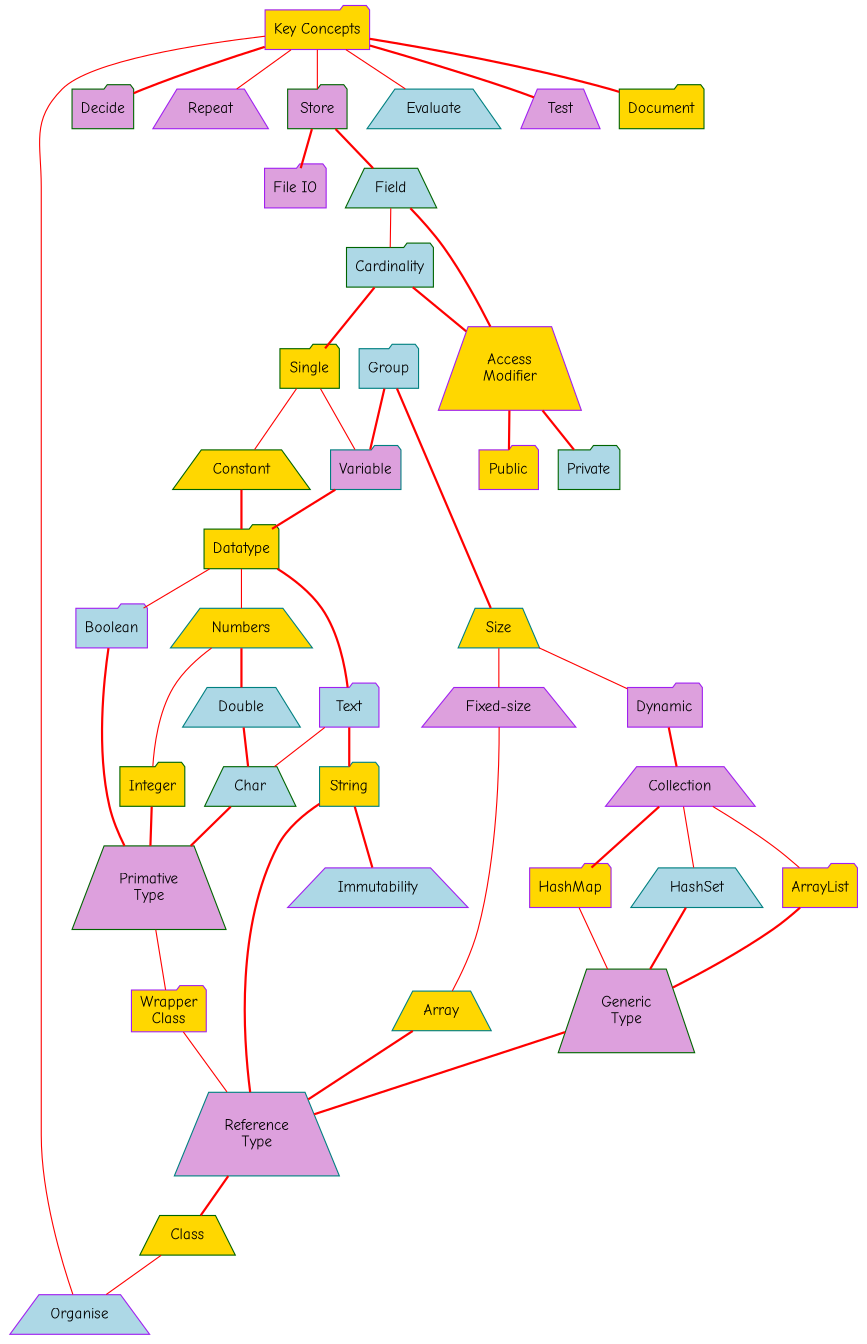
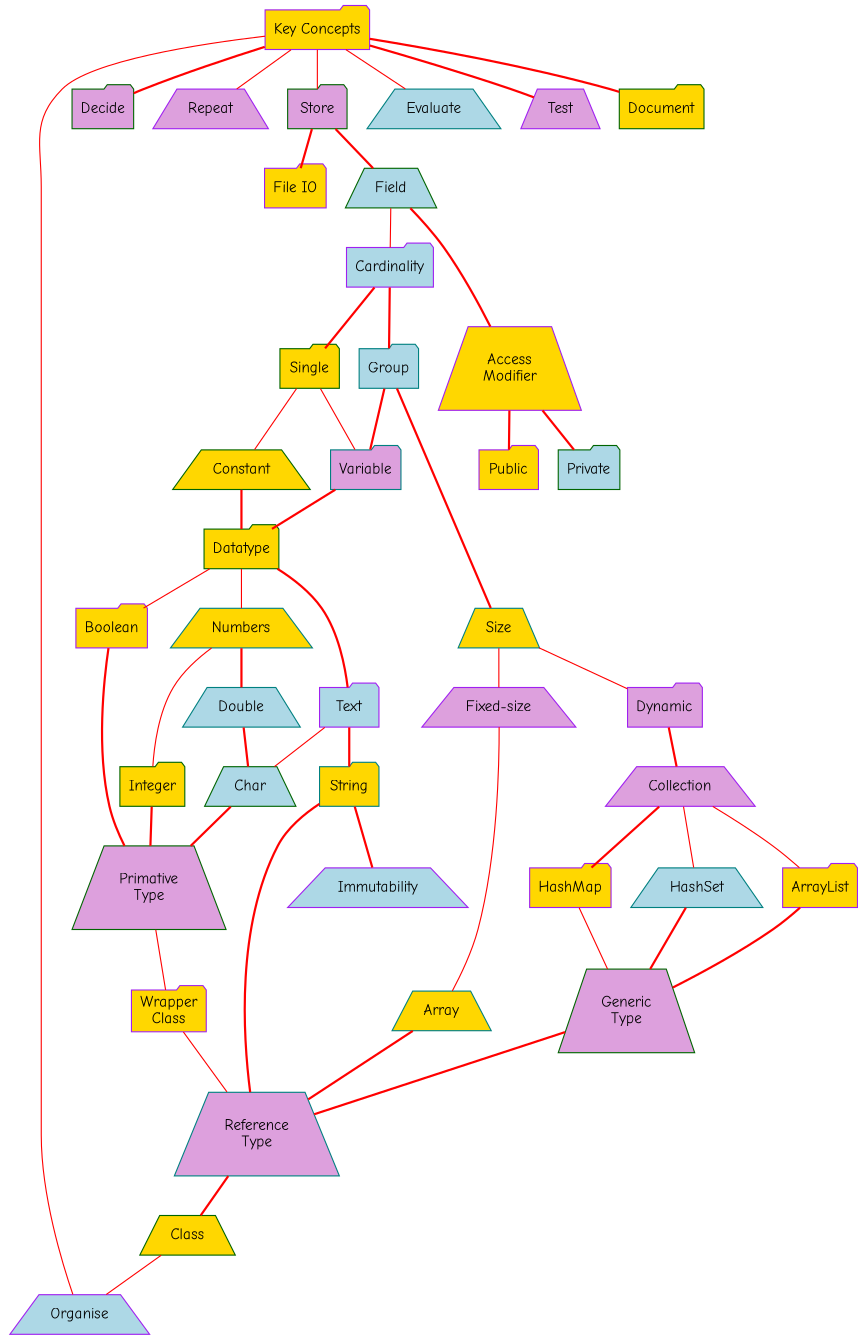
(295, 188) -> (295, 188)
(390, 267) -> (390, 267)
(440, 309) -> (389, 318)
(112, 628) -> (112, 628)
